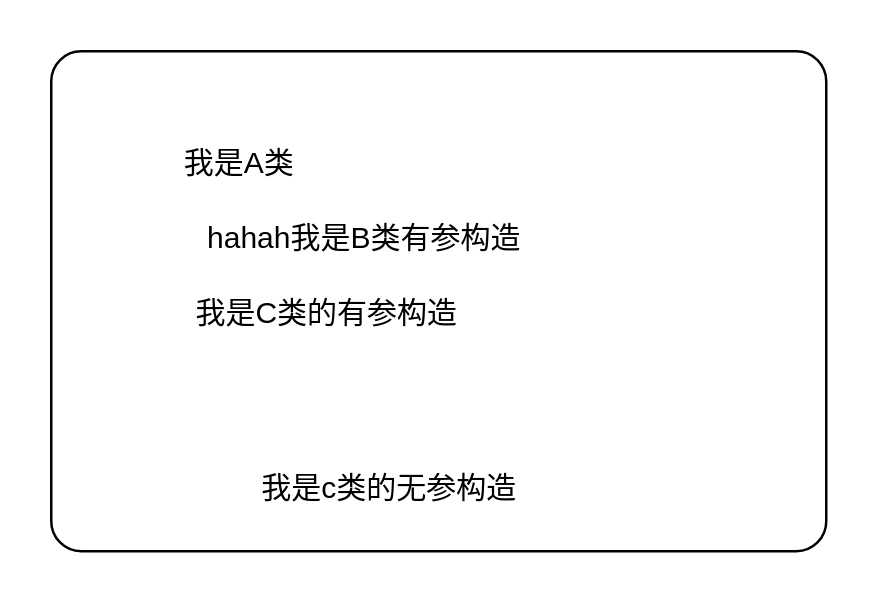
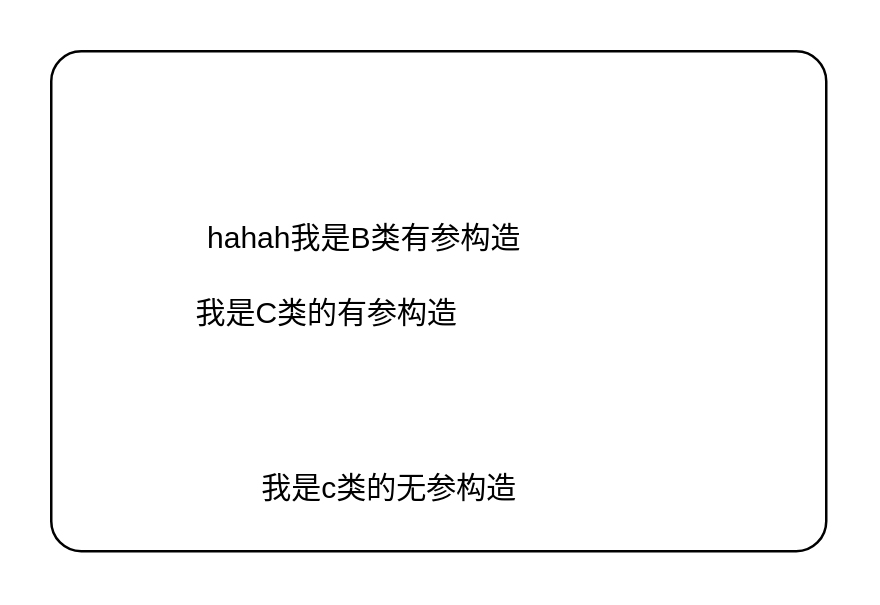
(239, 164) -> none
